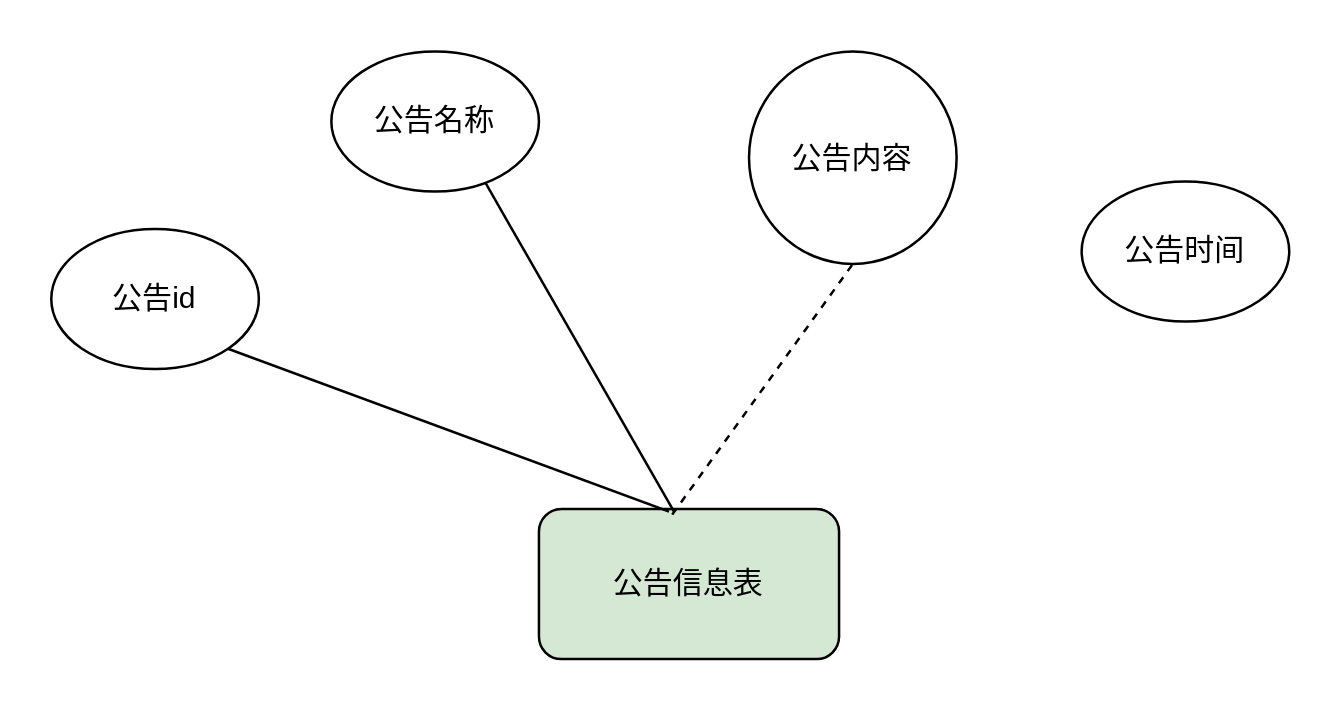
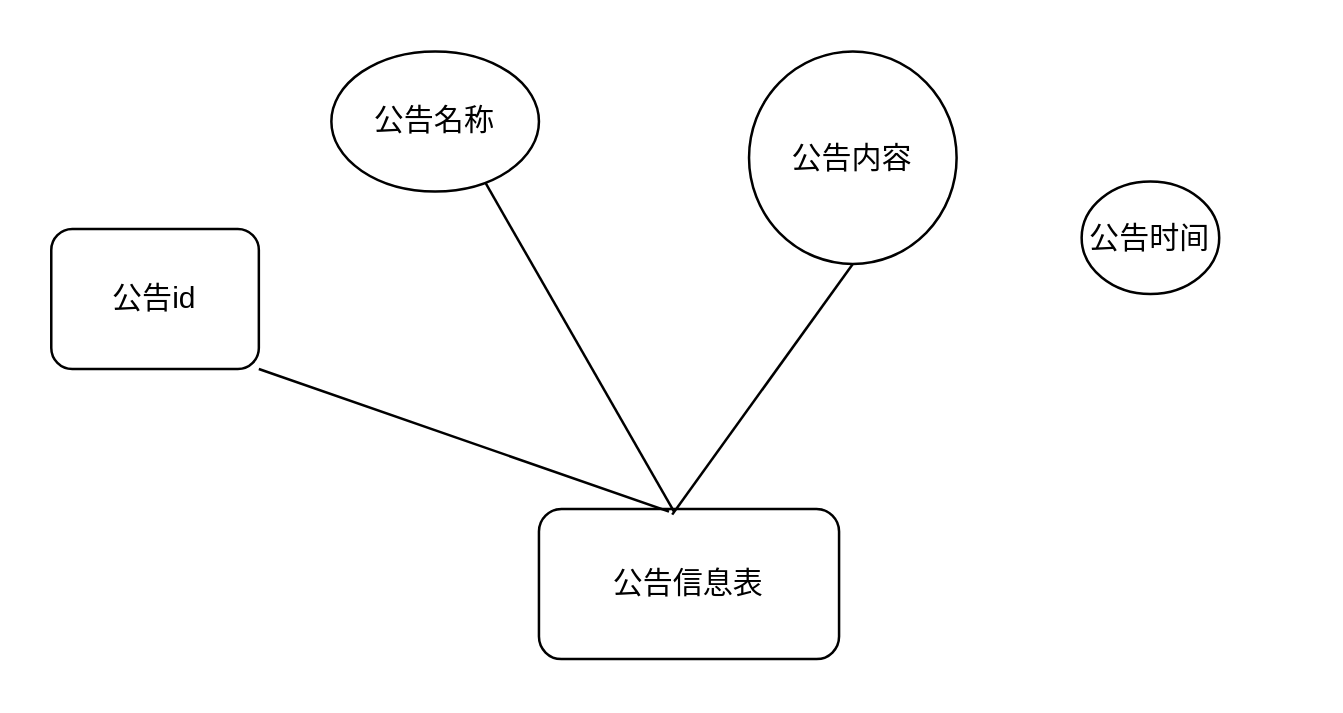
(1185, 251) -> (1150, 238)
(155, 299) -> (155, 299)
(763, 388) -> (763, 388)
(689, 584) -> (689, 584)
